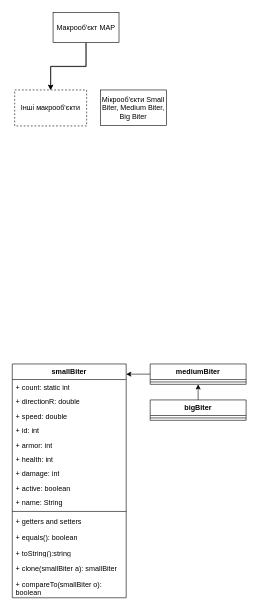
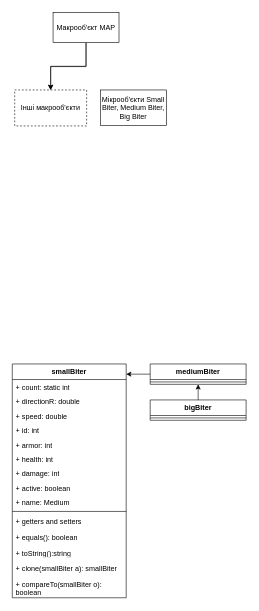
(40, 503) -> (40, 503)
